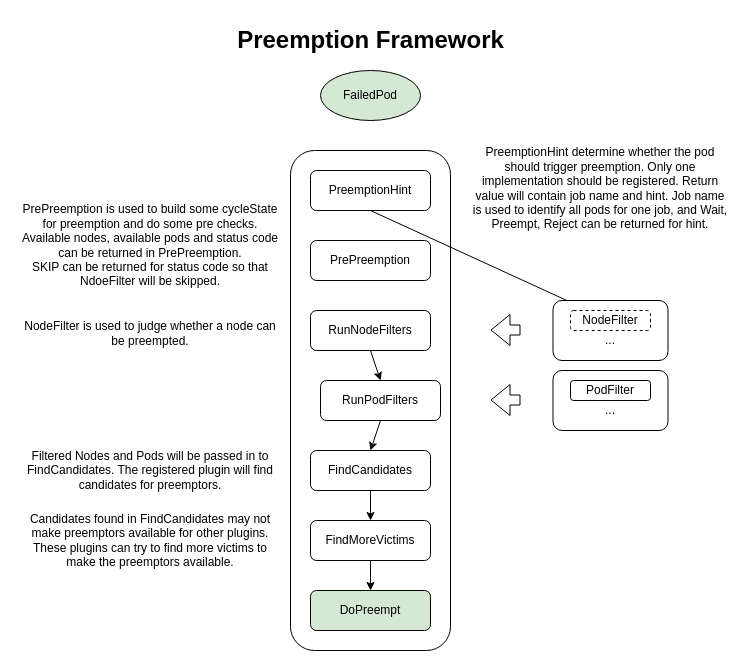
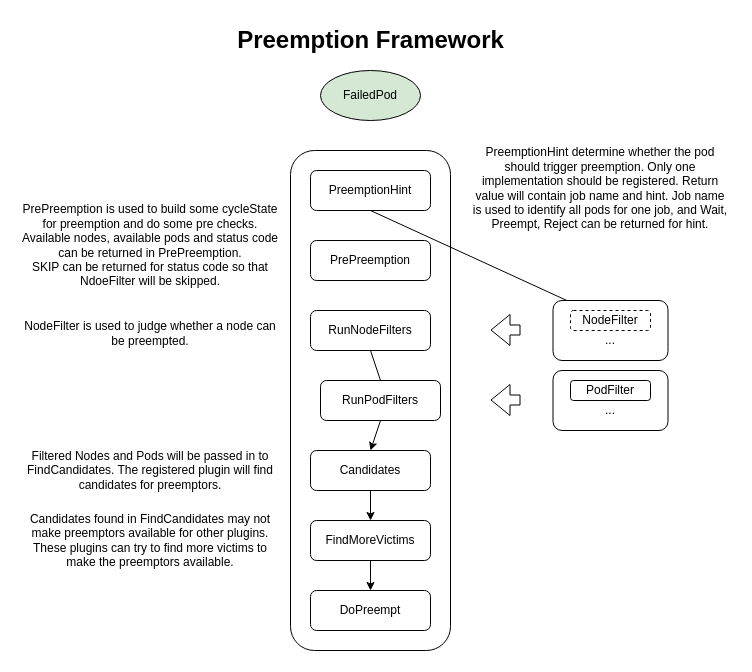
(378, 373) -> (379, 376)
(371, 471) -> (371, 471)
(371, 611) -> (371, 611)
